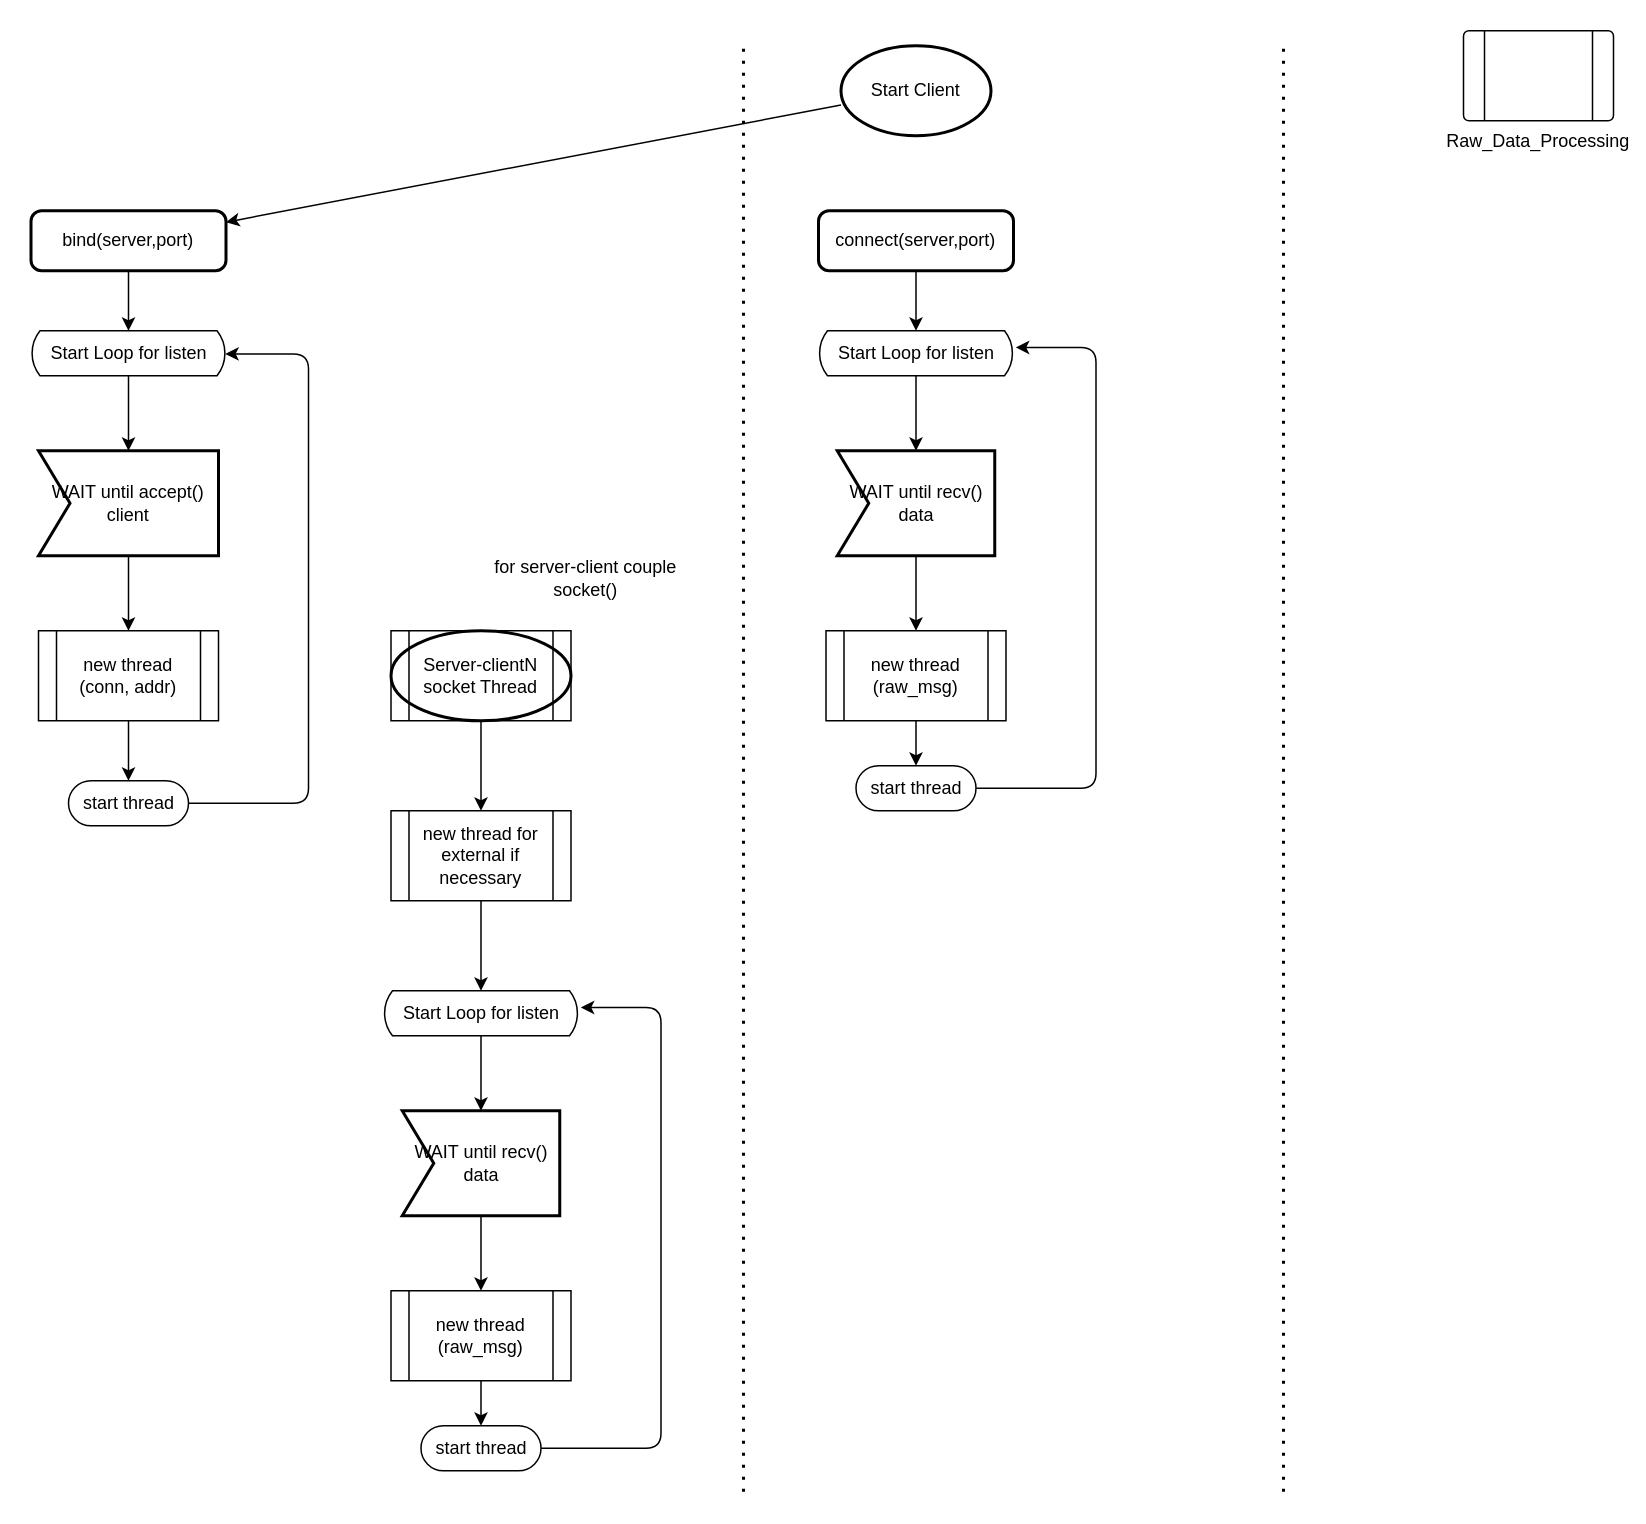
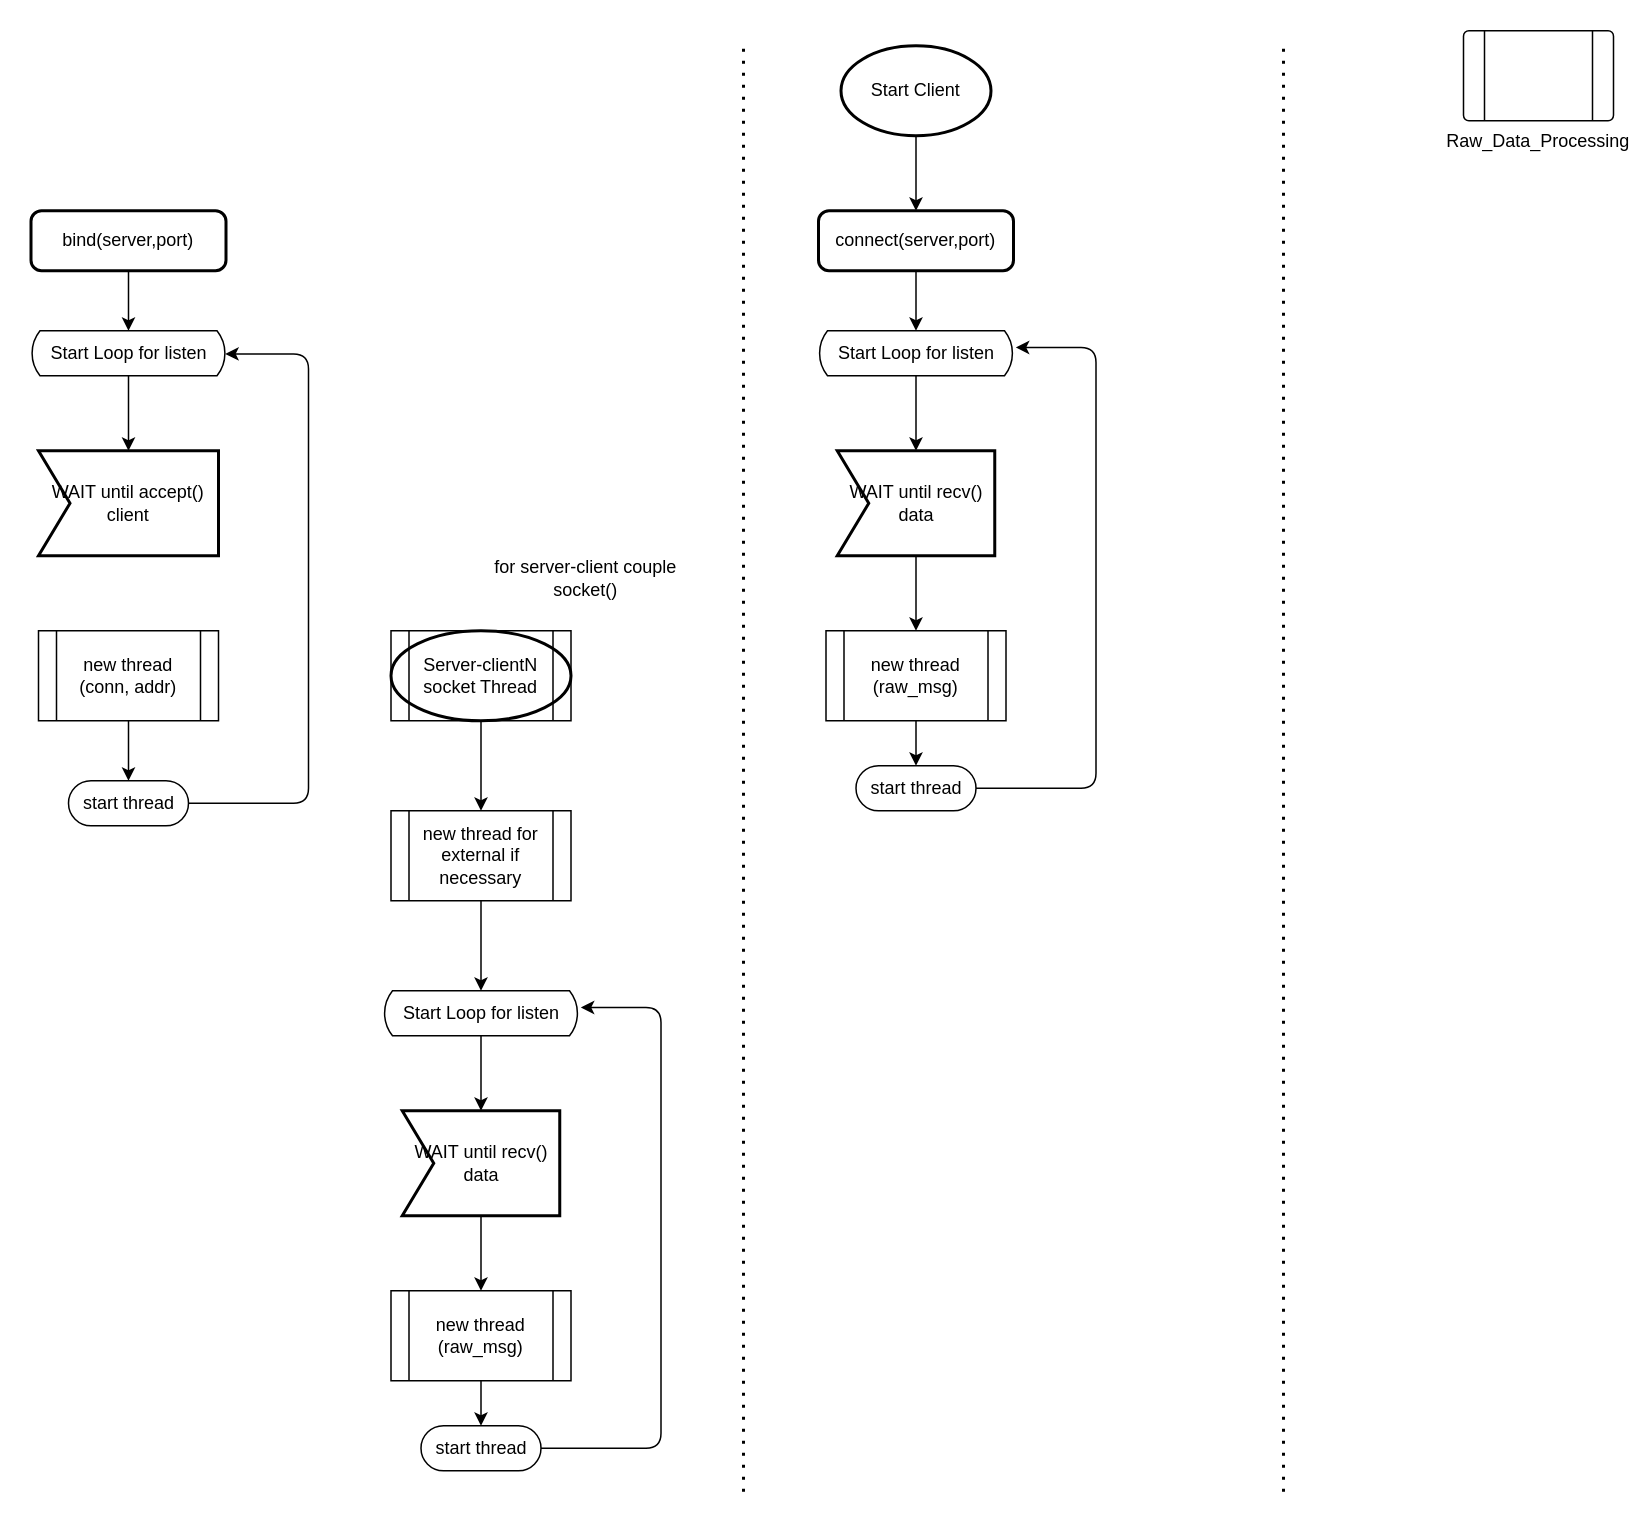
(538, 163) -> (916, 168)
(128, 588) -> none
